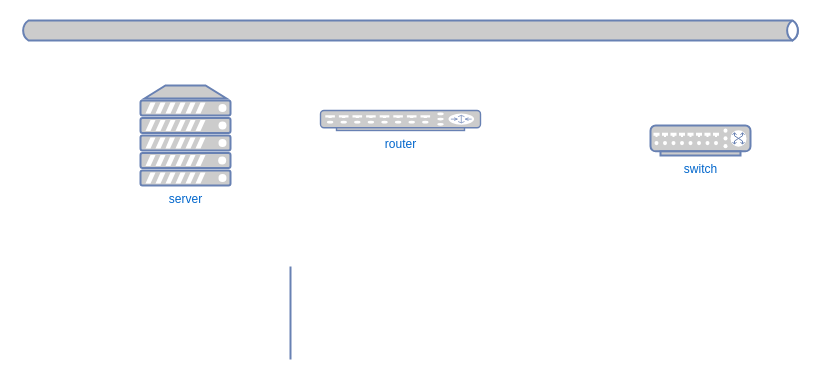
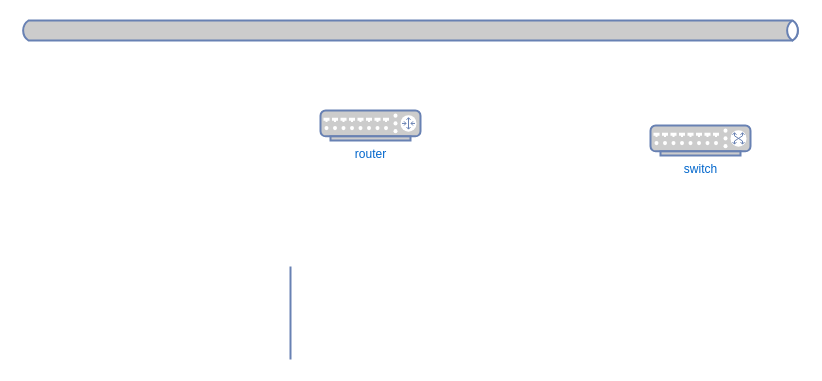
(401, 121) -> (371, 126)
(186, 136) -> none
